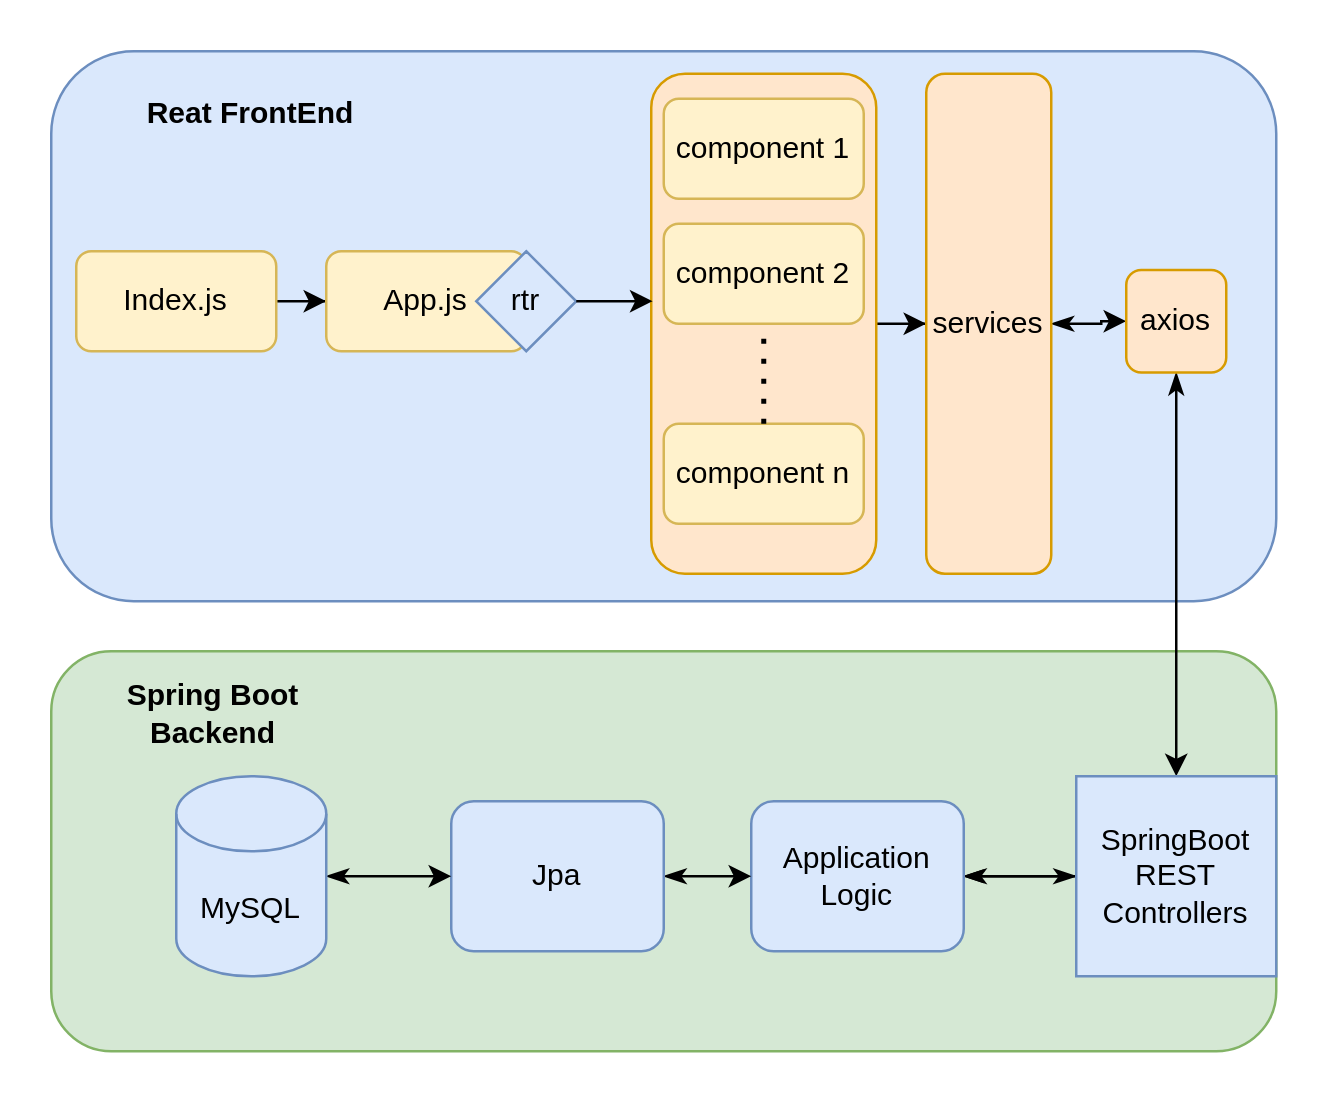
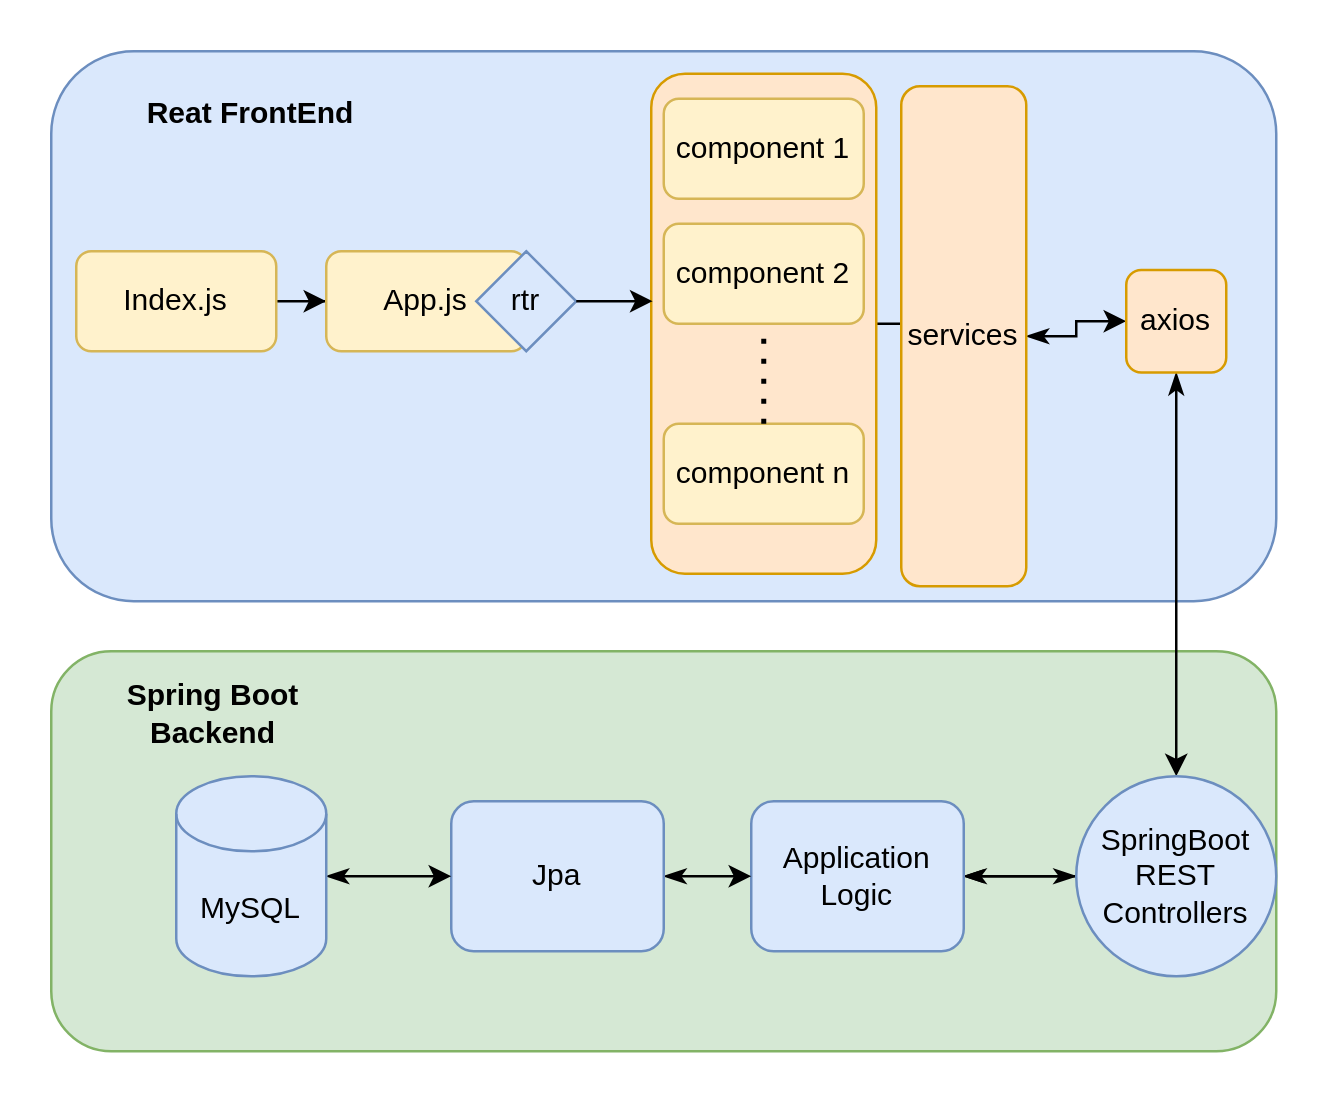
(989, 324) -> (964, 336)
(1176, 876) -> (1176, 876)
